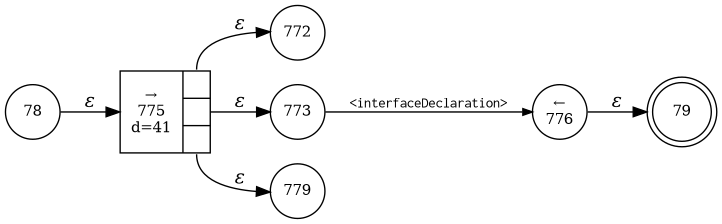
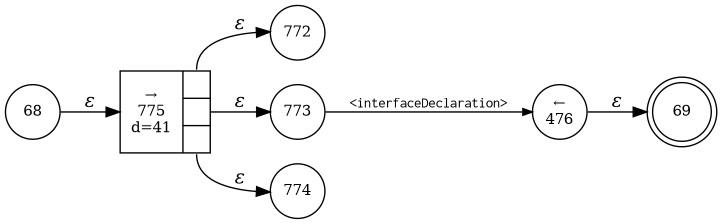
(33, 112) -> (33, 112)
(560, 112) -> (560, 112)
(682, 112) -> (682, 112)
(298, 191) -> (298, 191)
